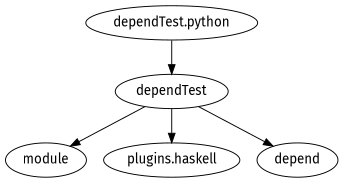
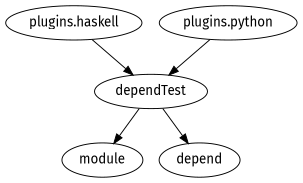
(172, 23) -> (228, 23)
(172, 121) -> (109, 54)
